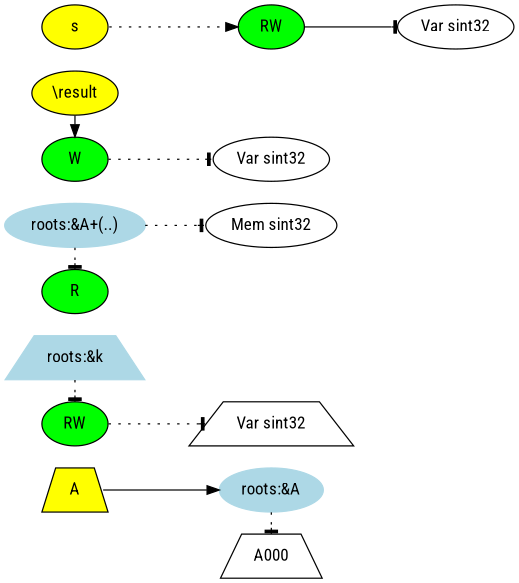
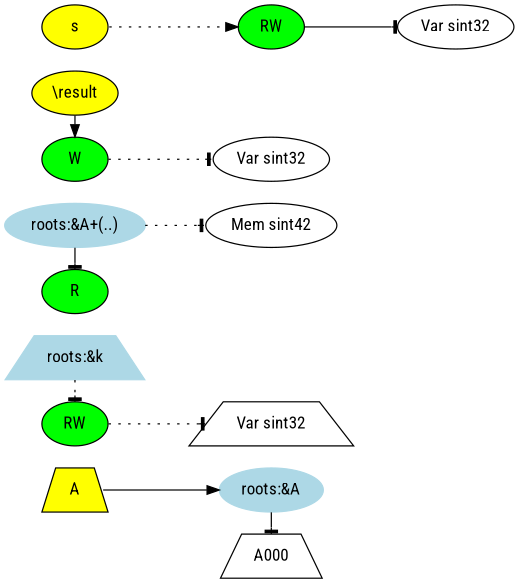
(271, 225) -> (271, 225)
(75, 255) -> (75, 255)
(271, 520) -> (271, 520)
